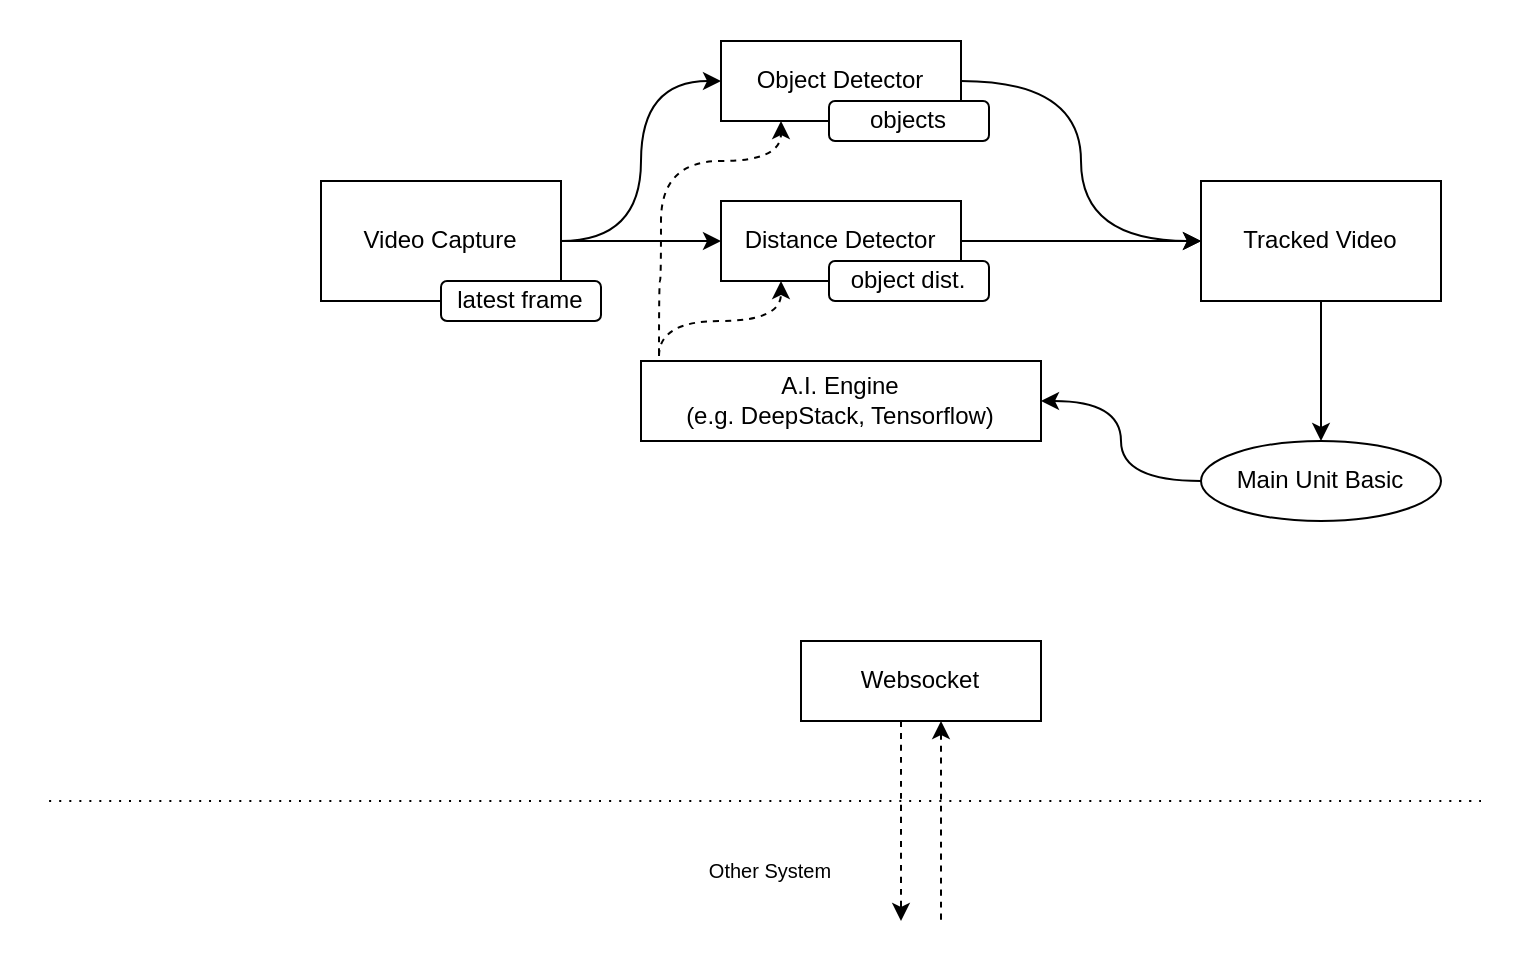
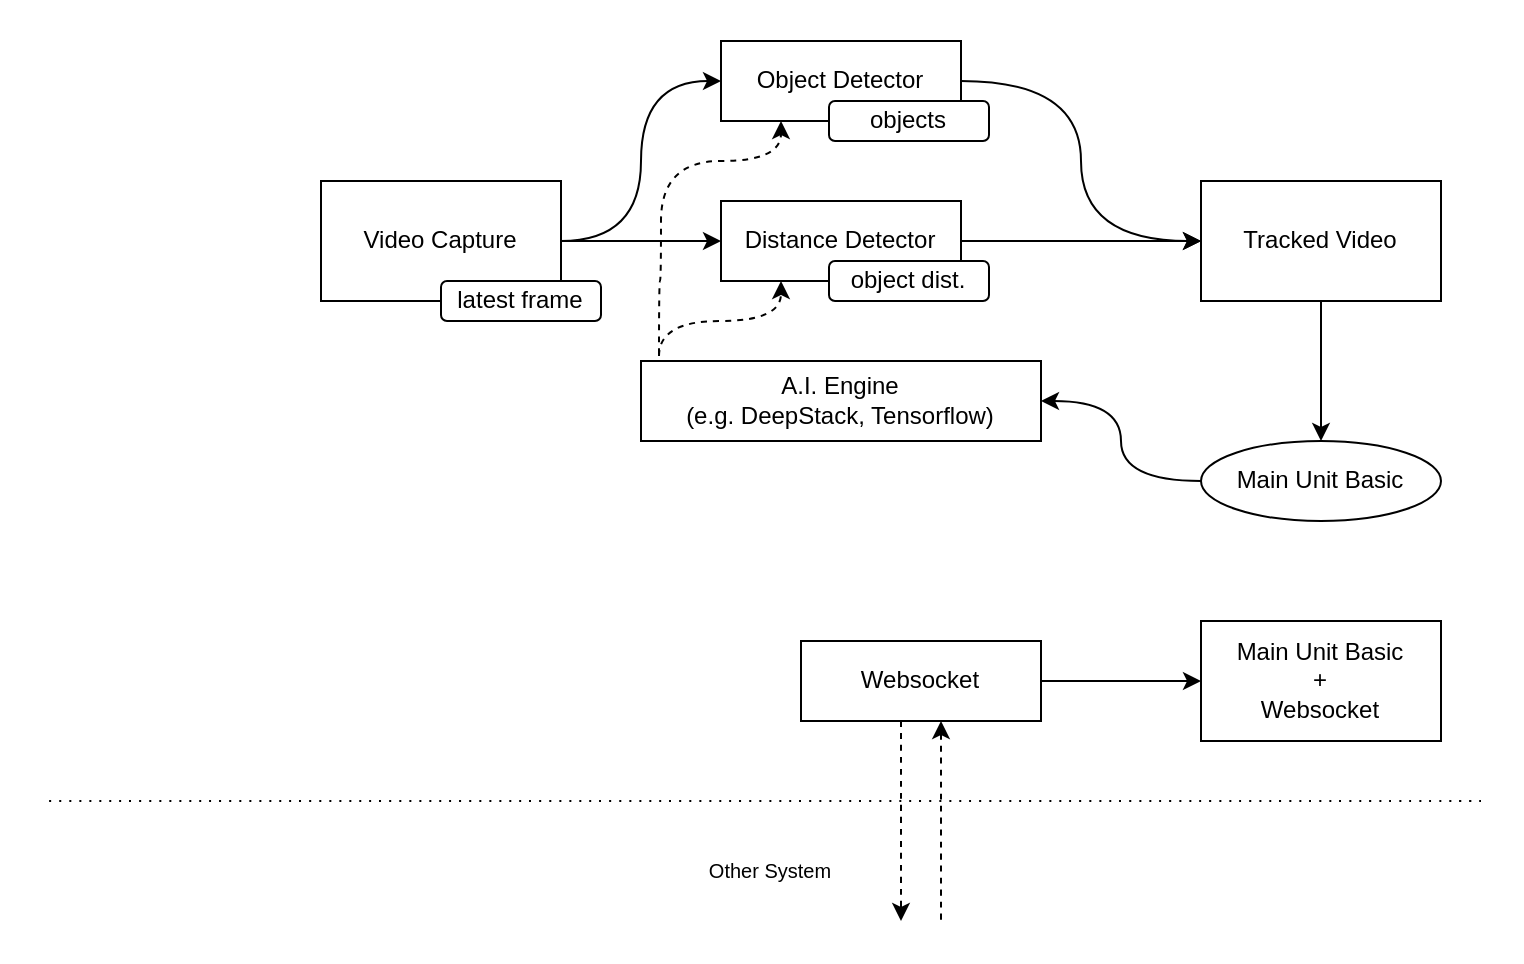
none -> (1115, 681)
none -> (1321, 681)
